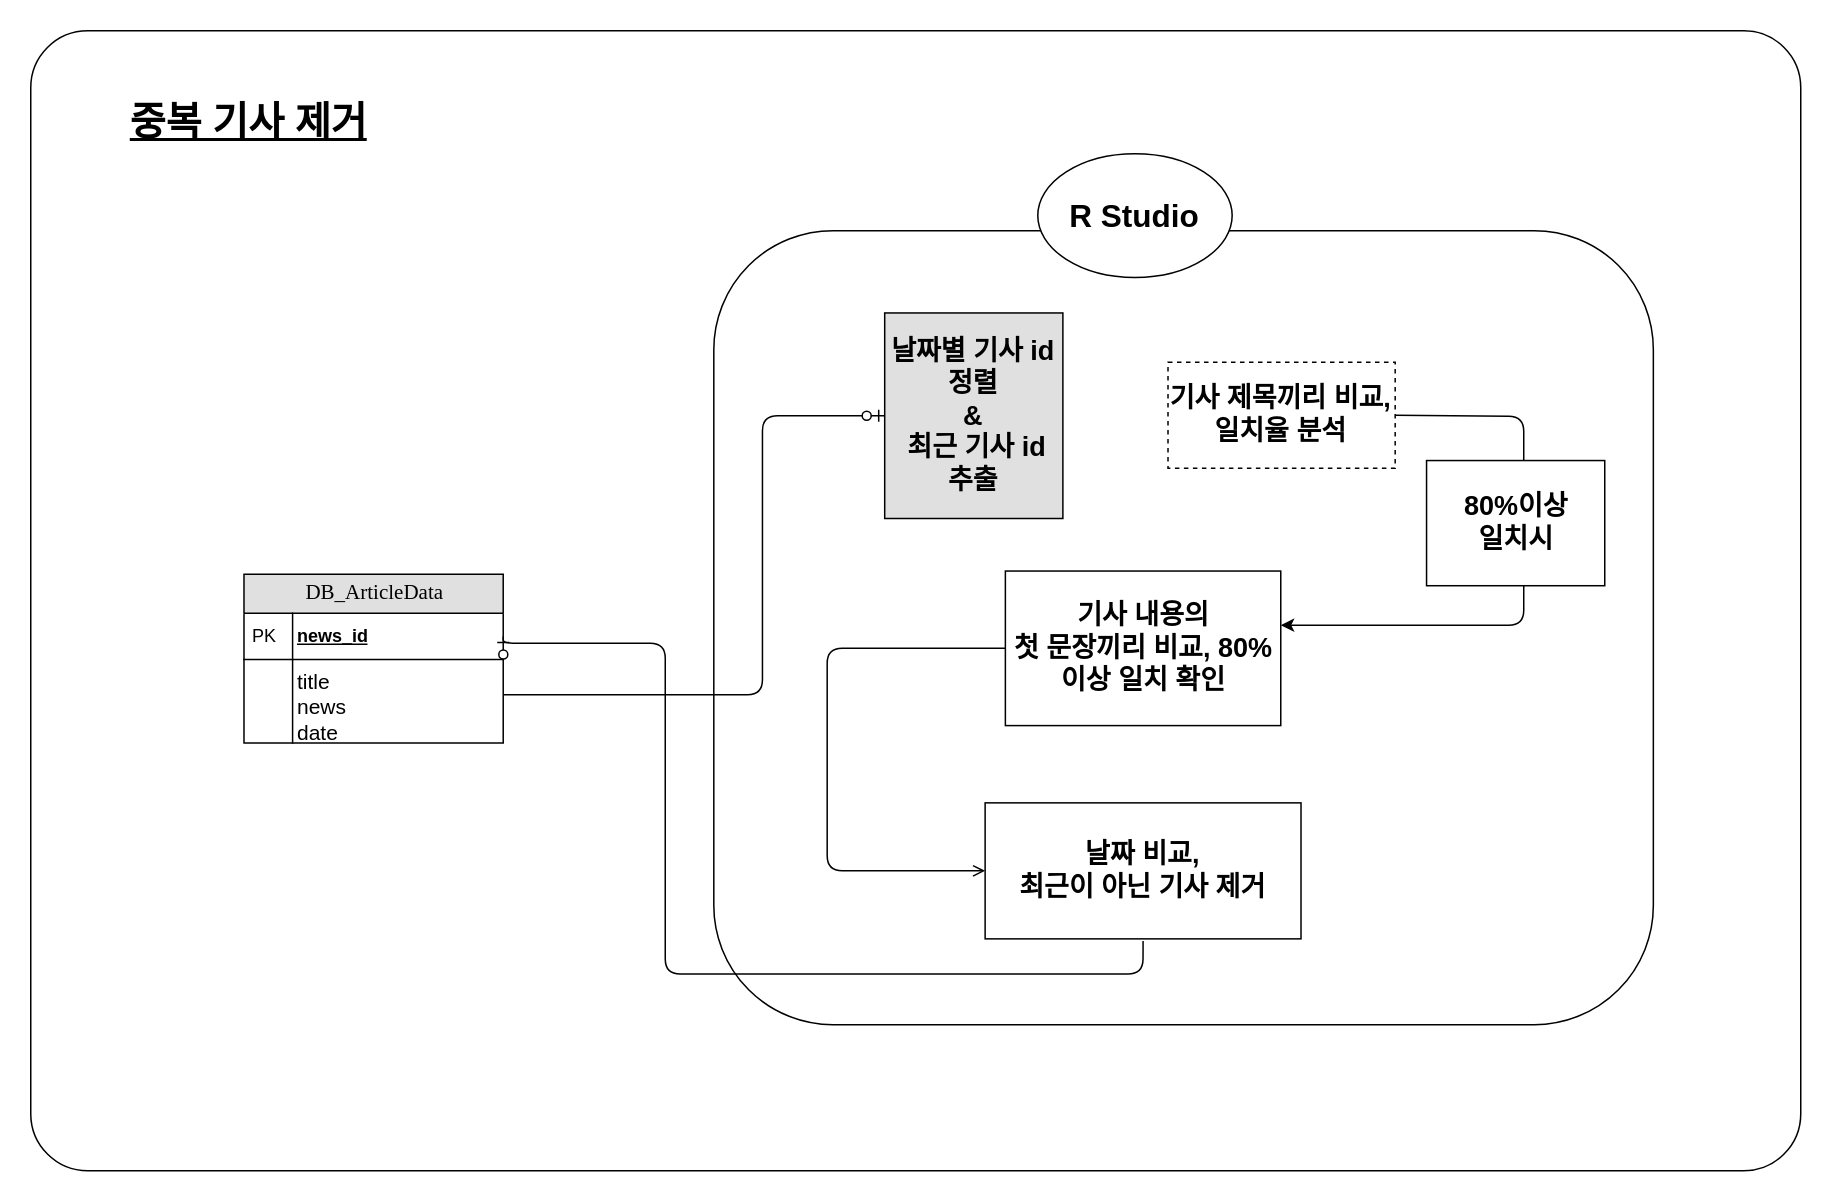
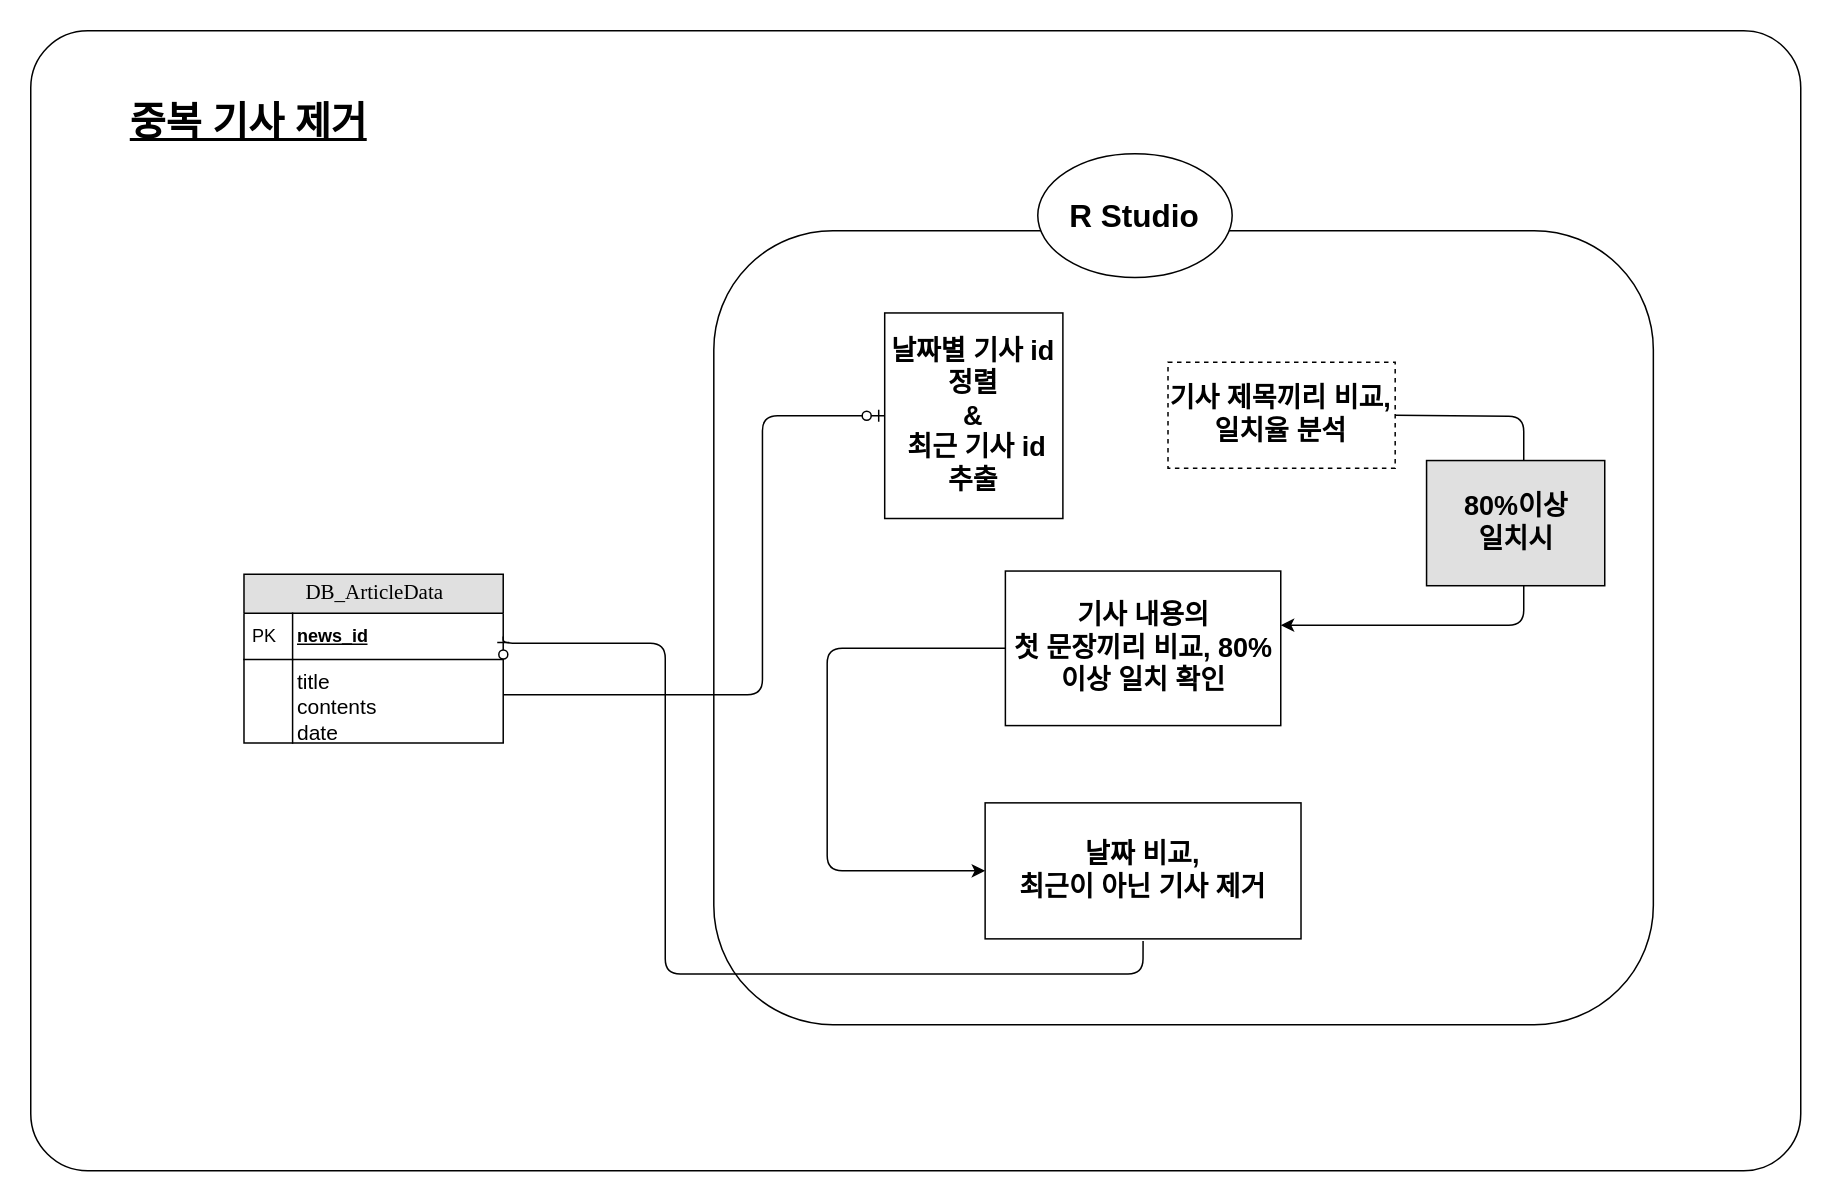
(974, 416) -> (974, 416)
(1516, 523) -> (1516, 523)
(318, 702) -> (338, 702)
(975, 871) -> (973, 871)
